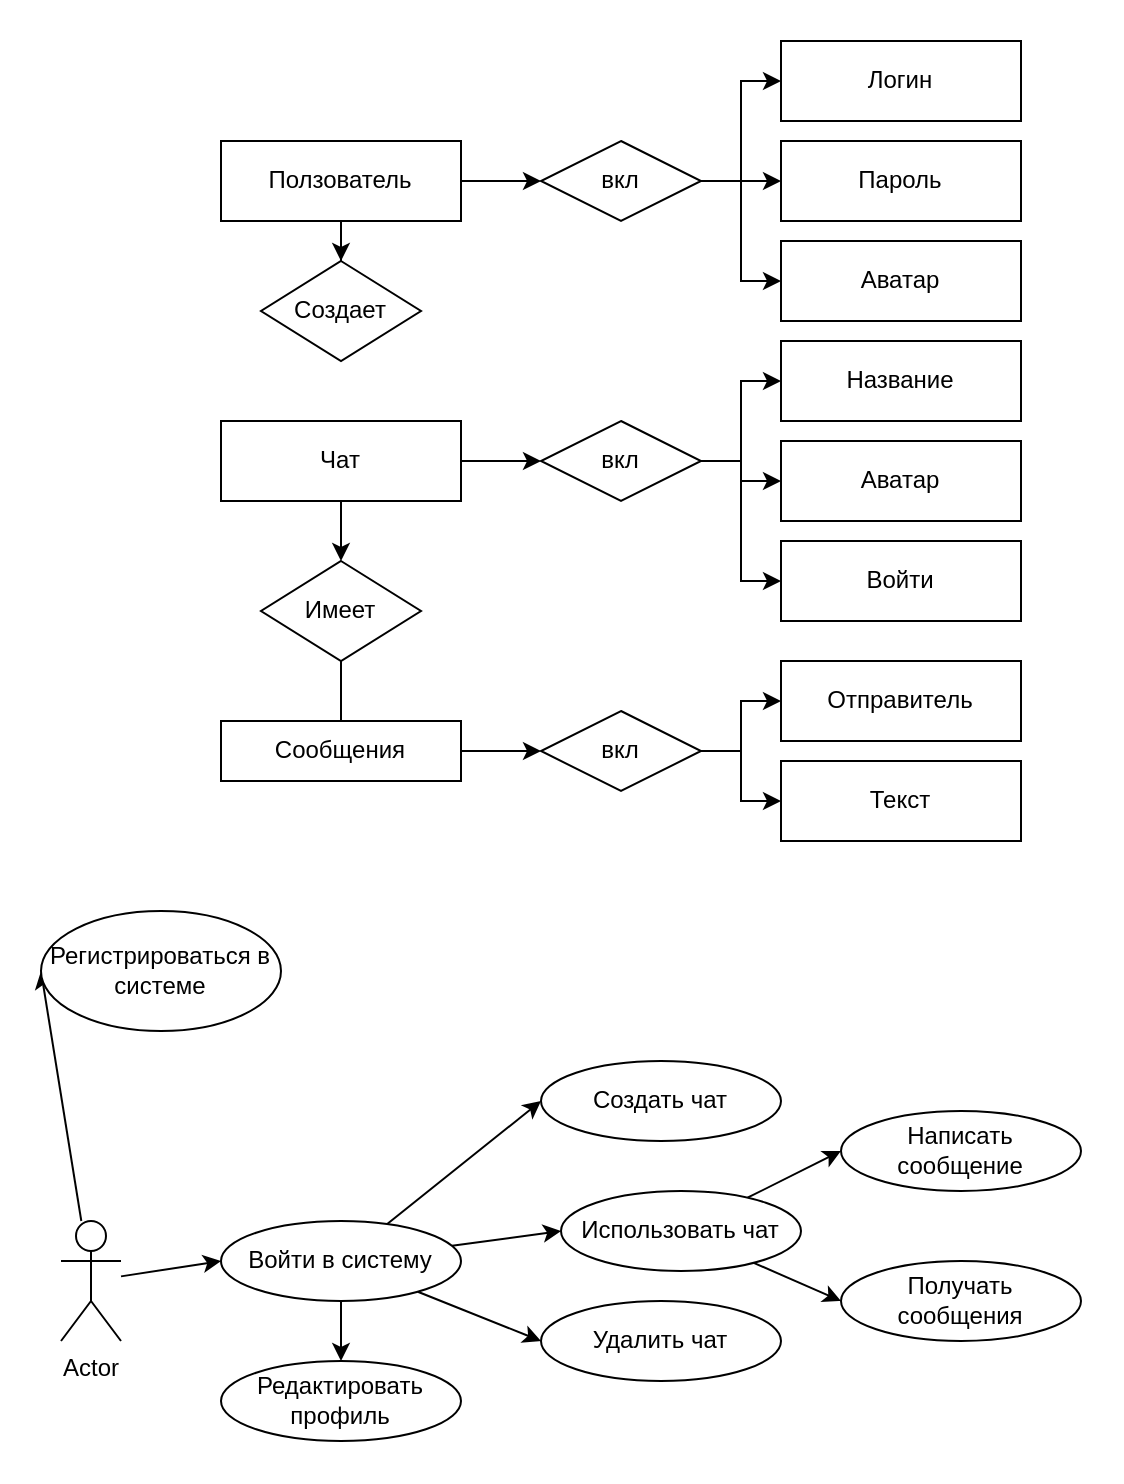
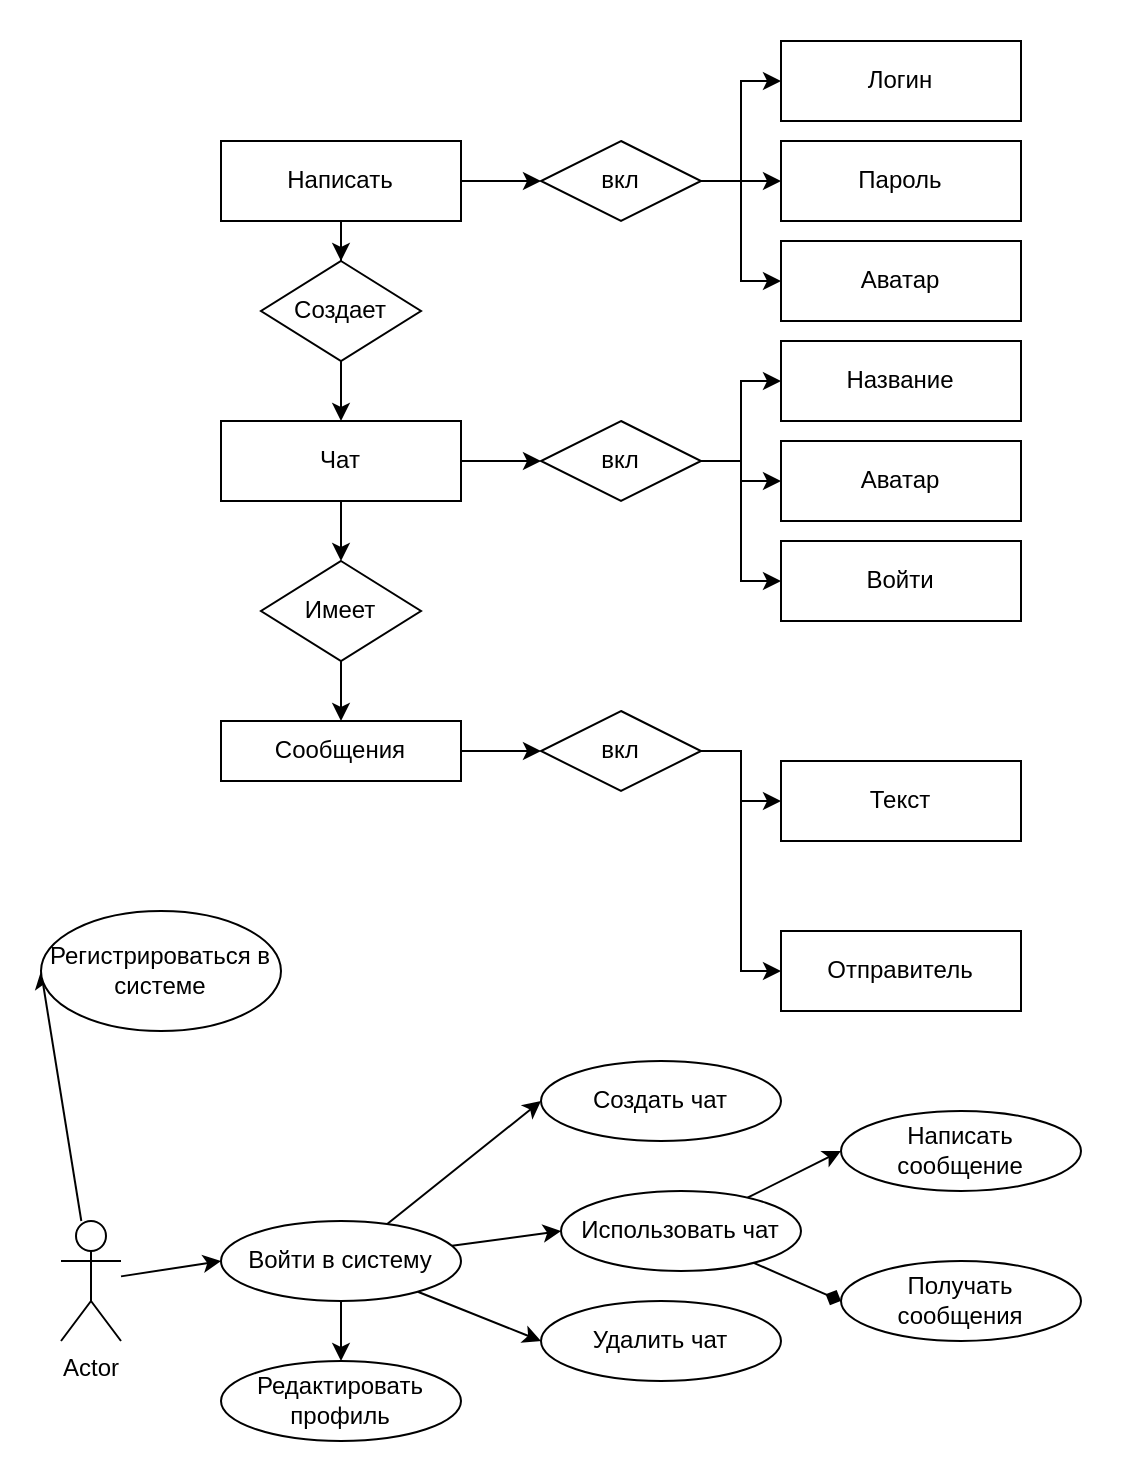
(341, 181) -> (341, 181)
none -> (341, 398)
(901, 701) -> (901, 971)
(341, 711) -> (341, 706)
(827, 1295) -> (825, 1294)
